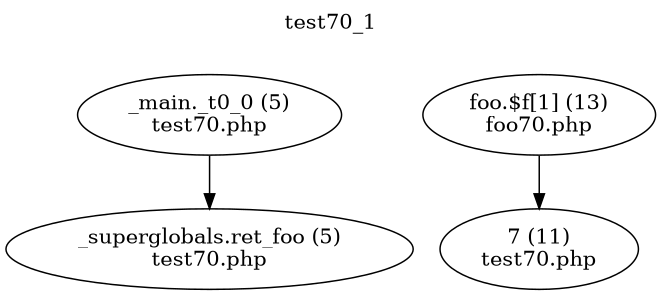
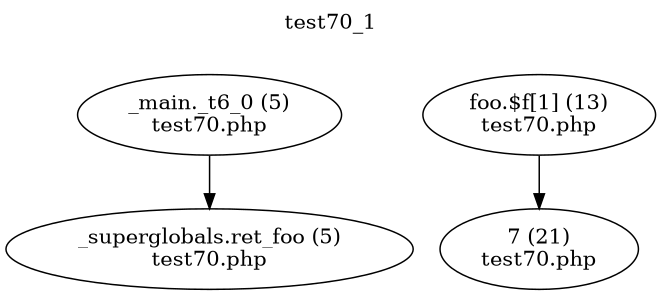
(210, 115) -> (210, 115)
(539, 115) -> (539, 115)
(539, 249) -> (539, 249)
